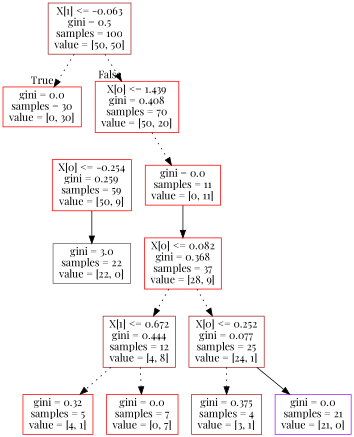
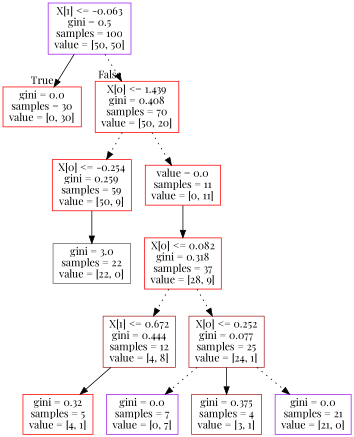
(90, 29) -> (90, 29)
(66, 67) -> (66, 67)
none -> (116, 143)
(183, 185) -> (183, 185)
(183, 263) -> (183, 263)
(141, 377) -> (184, 378)
(227, 377) -> (227, 377)
(98, 378) -> (98, 378)
(270, 378) -> (270, 378)
(142, 414) -> (142, 414)
